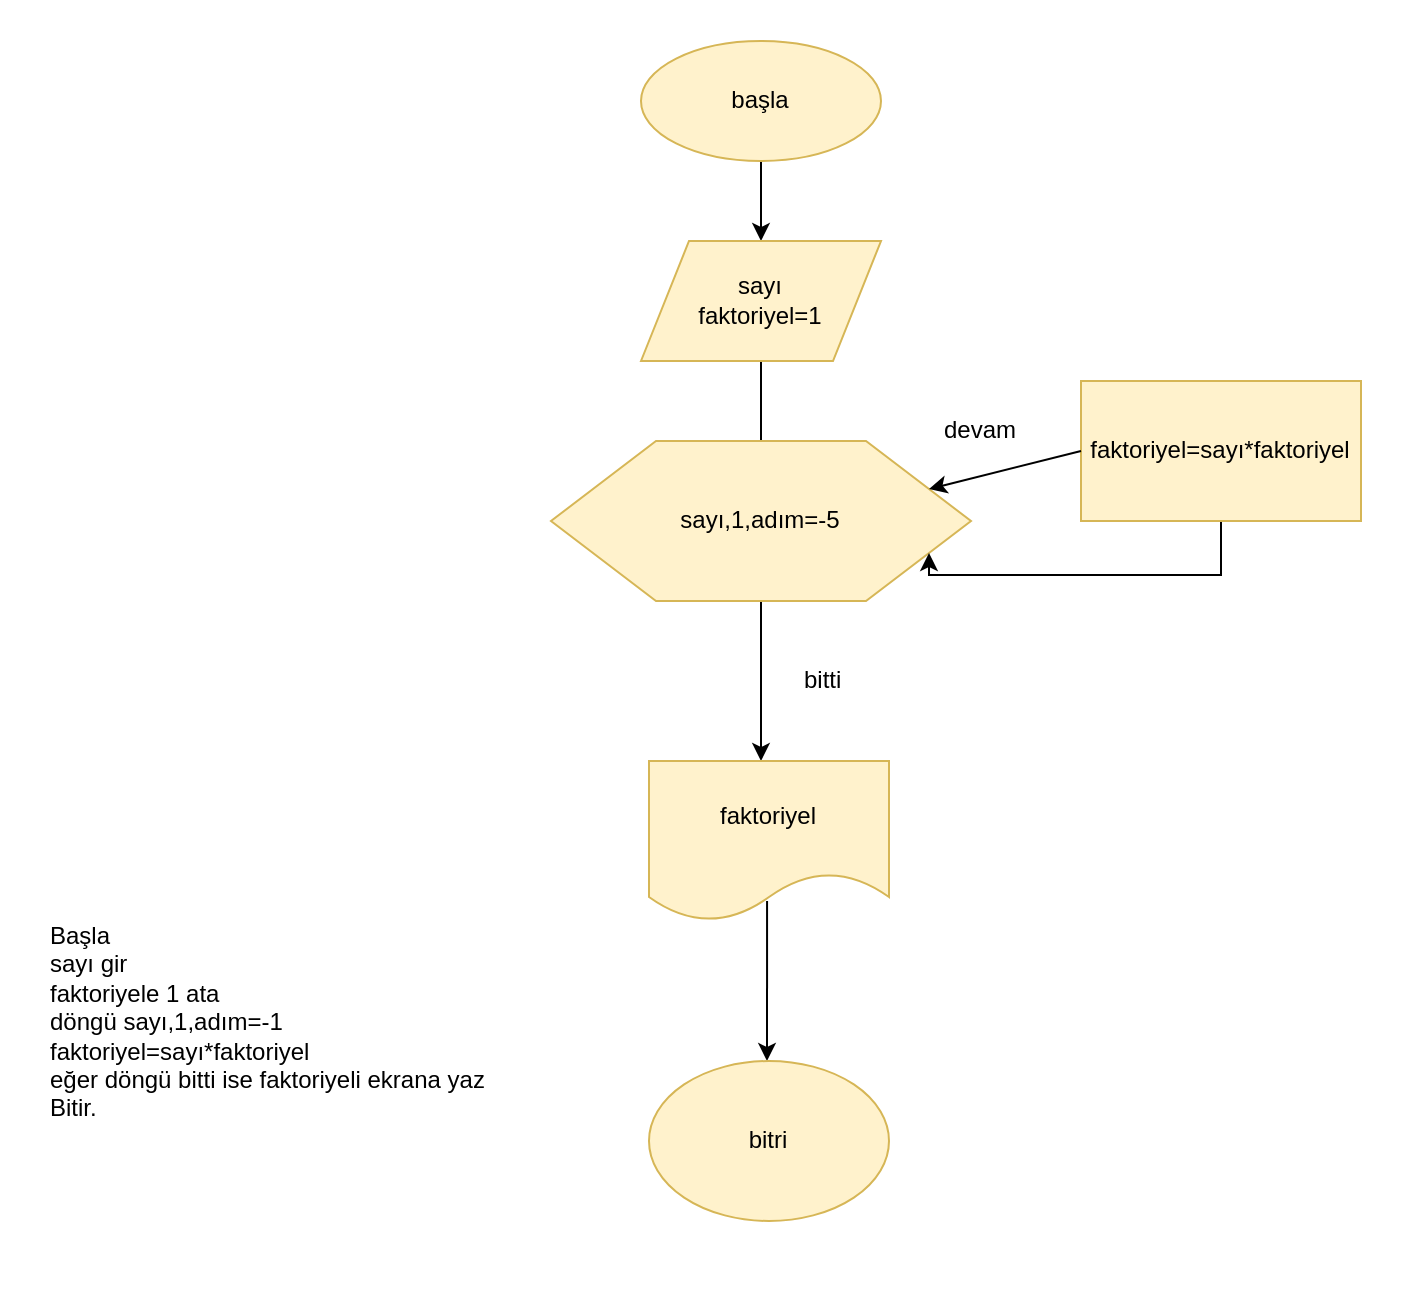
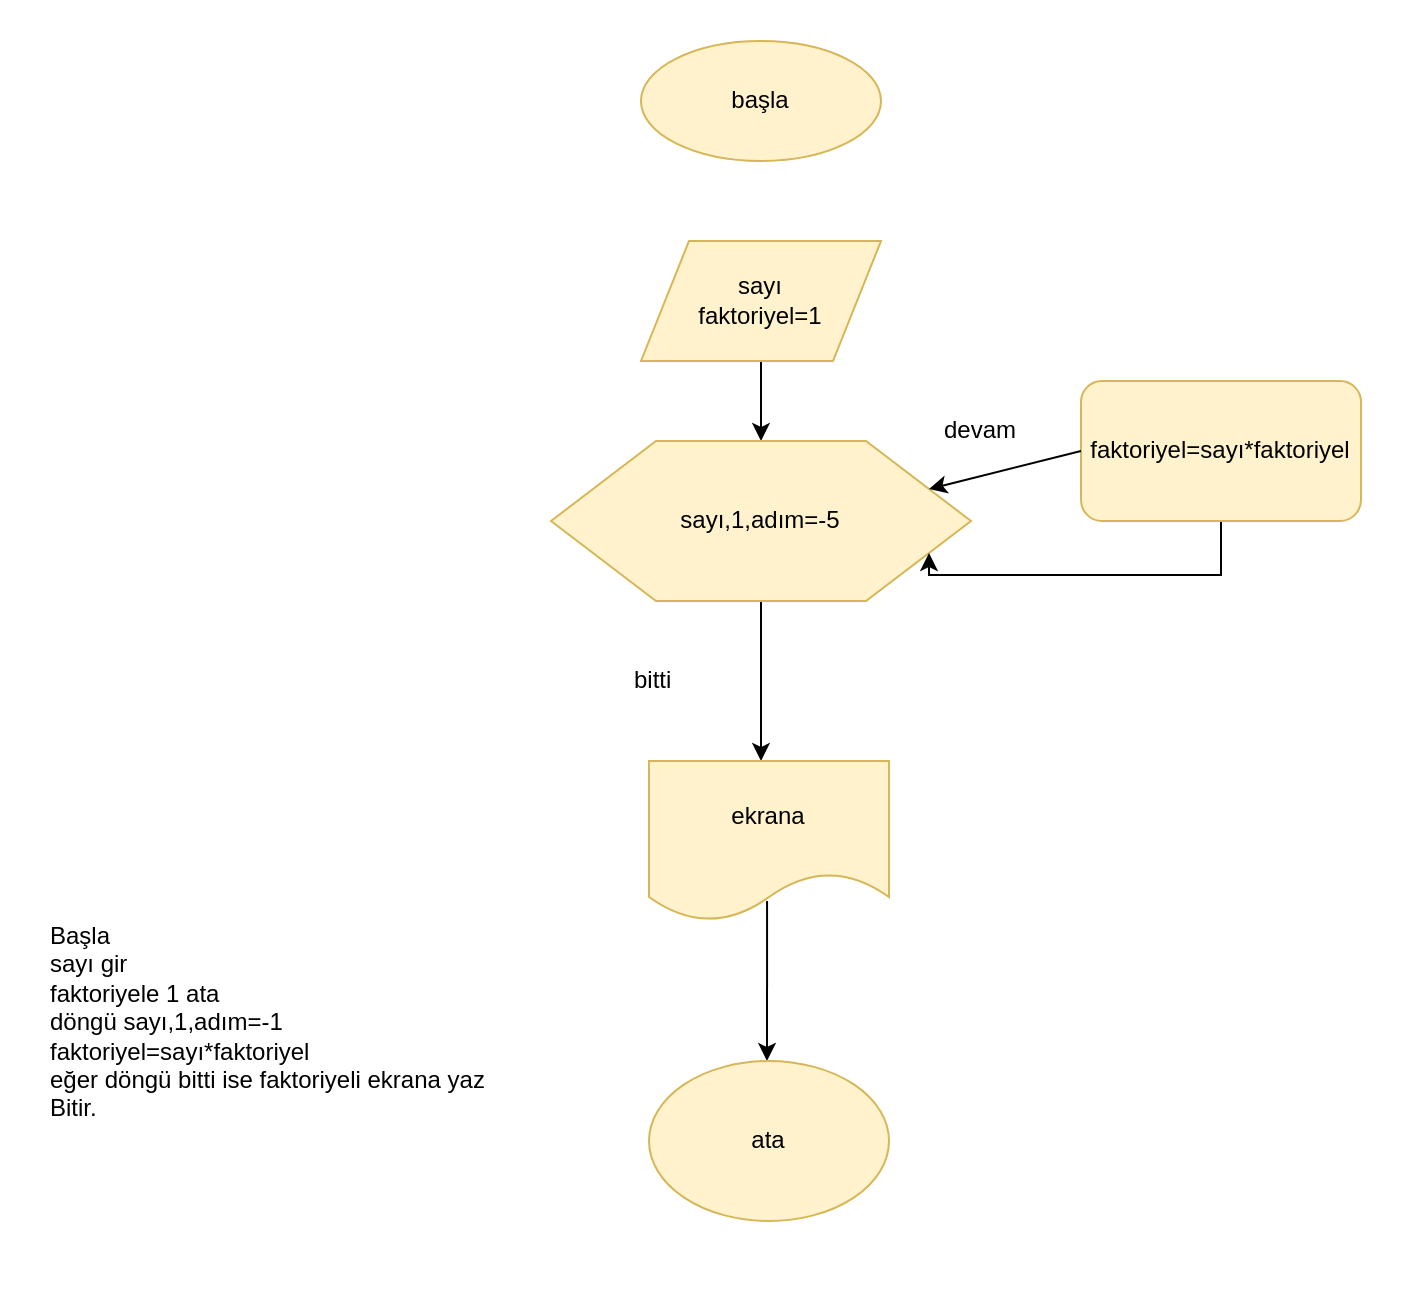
(761, 194) -> none
(761, 431) -> (761, 426)
(1221, 451) -> (1221, 451)
(831, 681) -> (661, 681)
(769, 817) -> (769, 817)
(769, 1141) -> (769, 1141)
